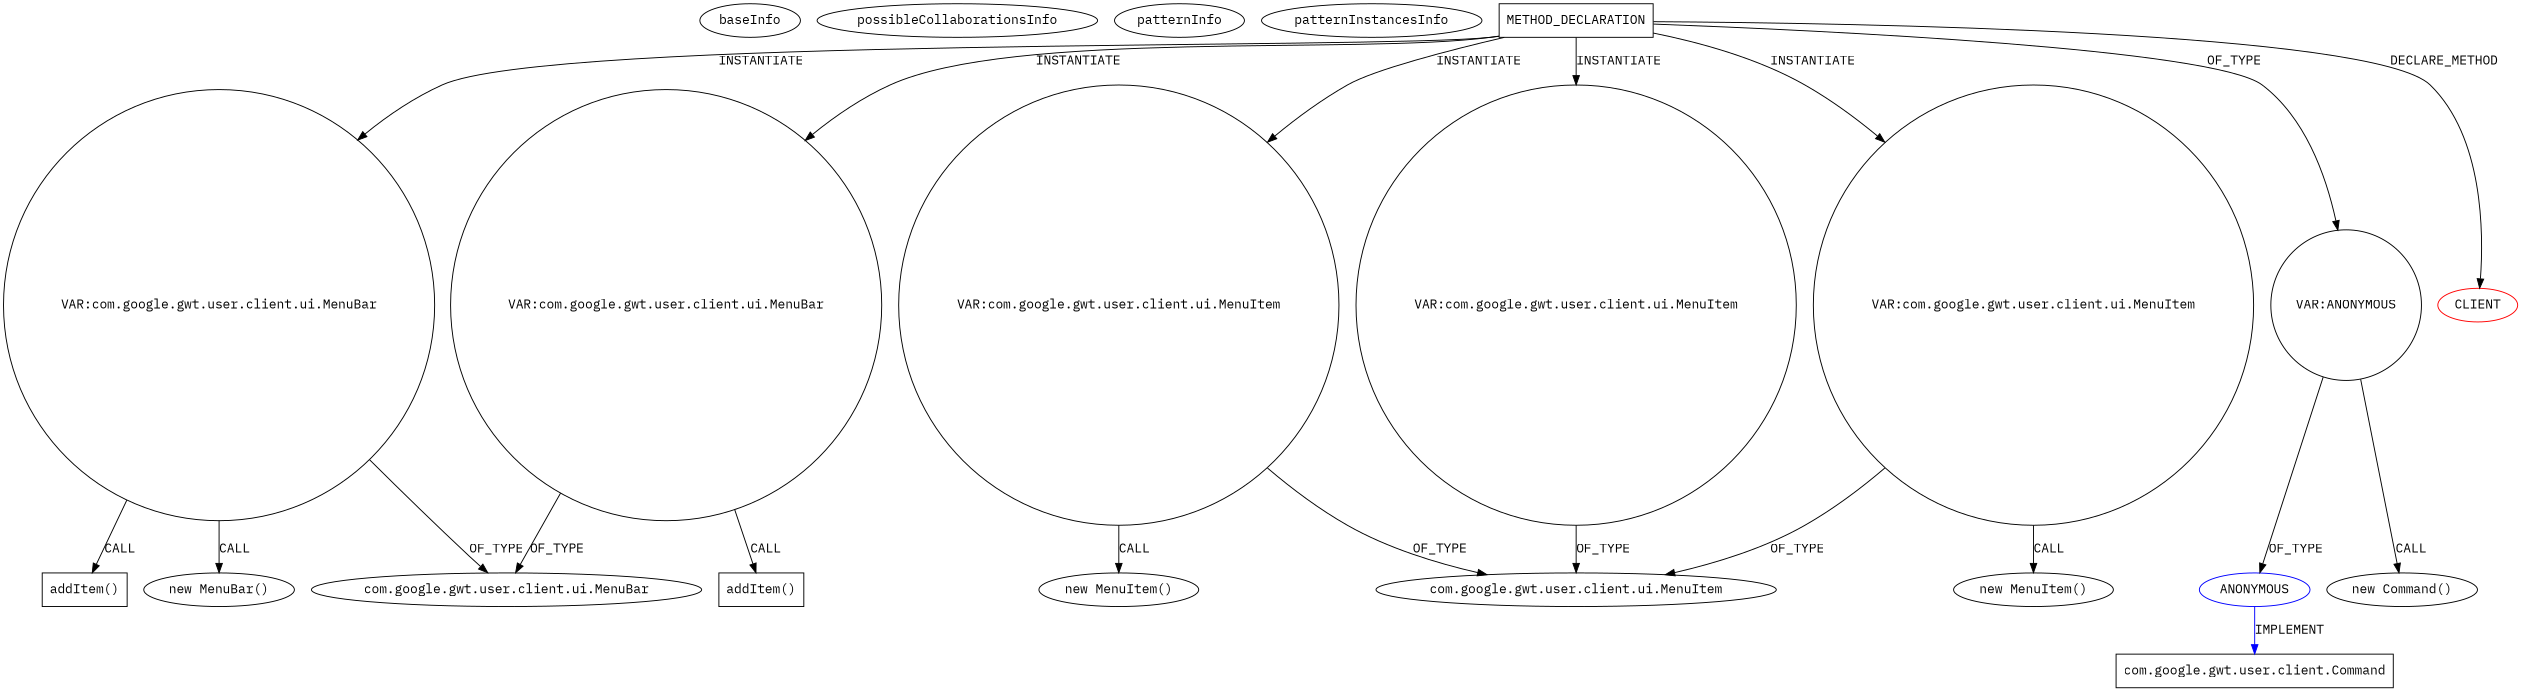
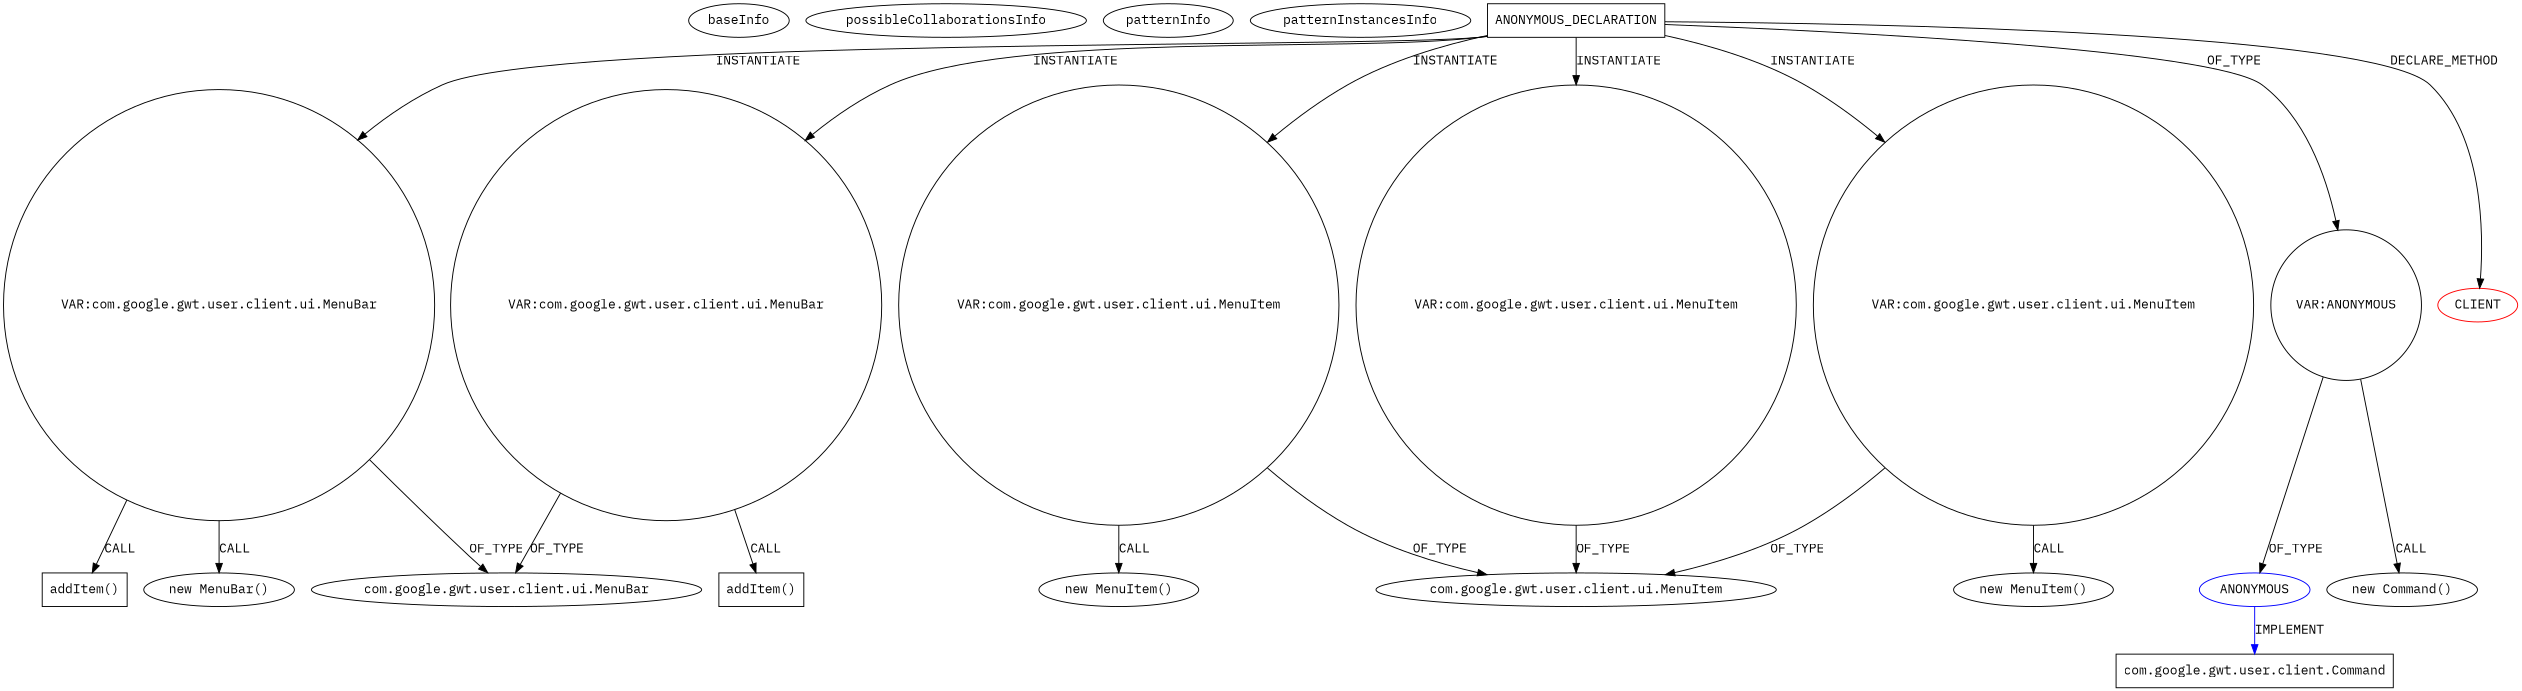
(1576, 21) -> (1576, 21)
